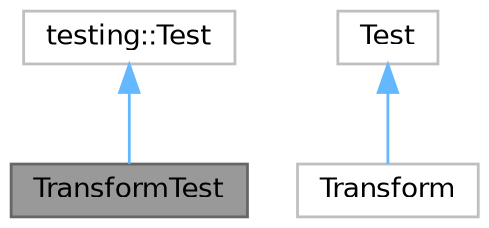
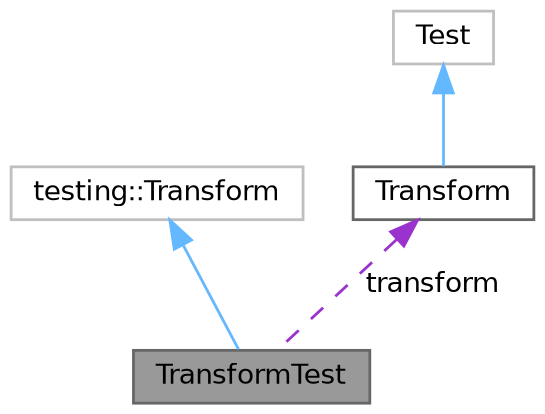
(129, 38) -> (157, 193)
(388, 190) -> (443, 193)
none -> (337, 294)
